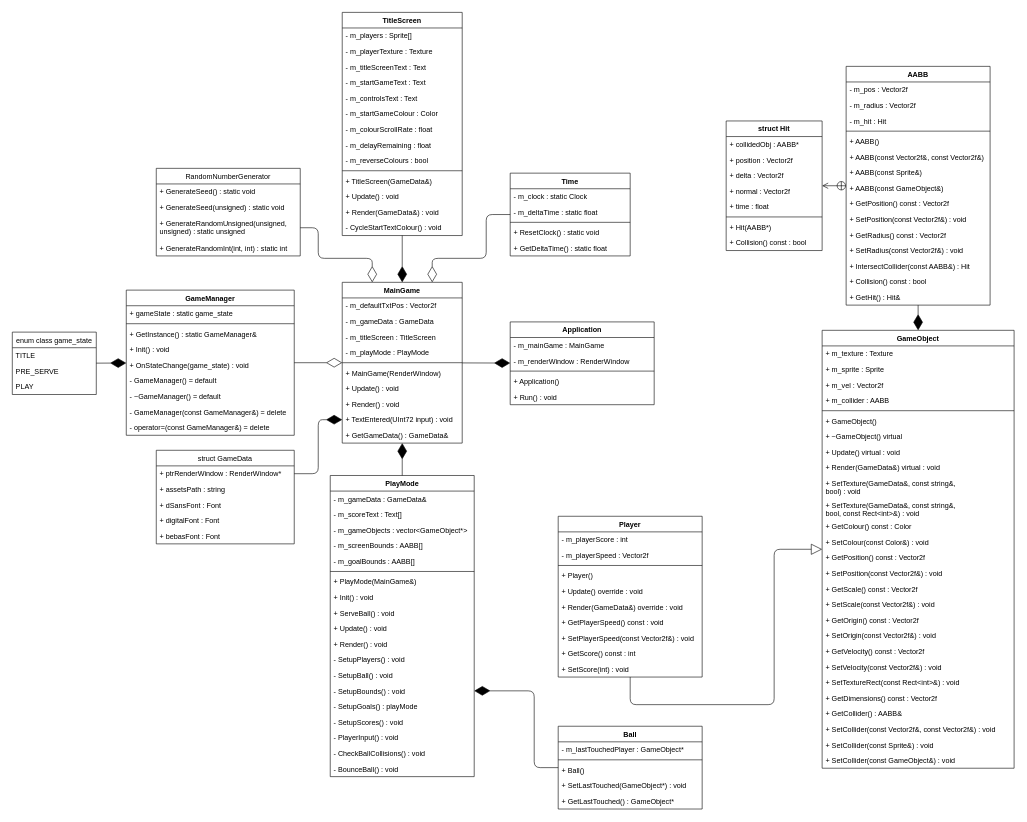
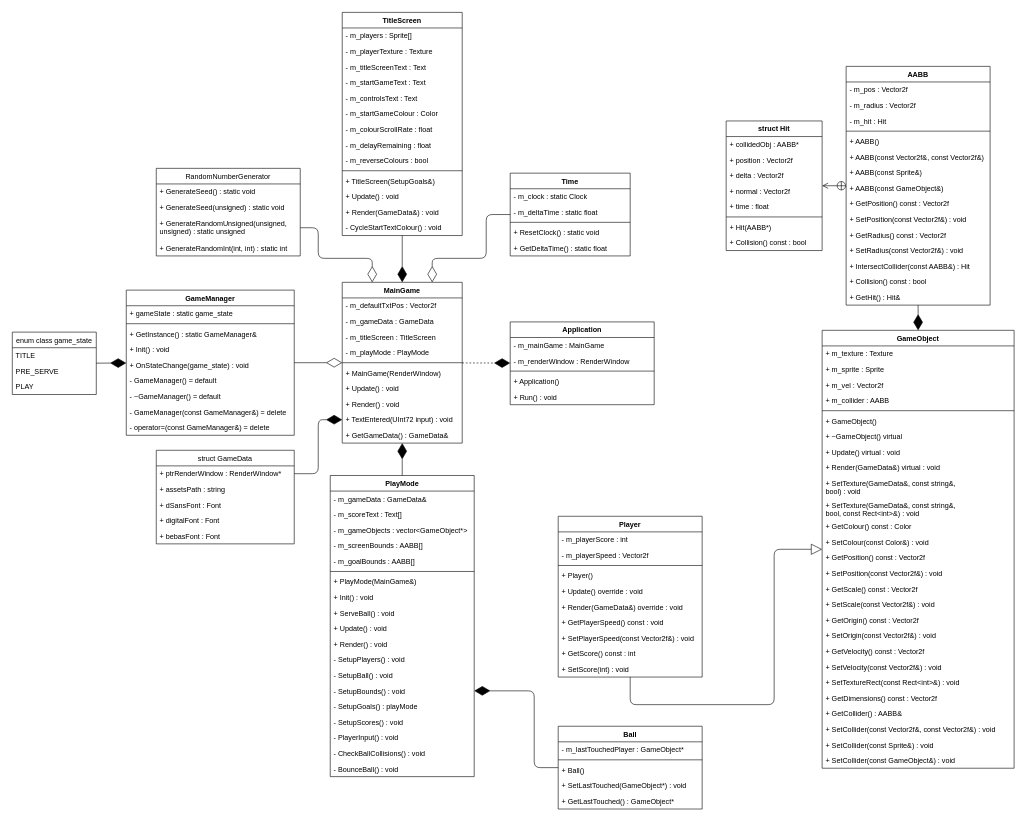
(391, 181) -> (394, 181)
(480, 363) -> (480, 363)
